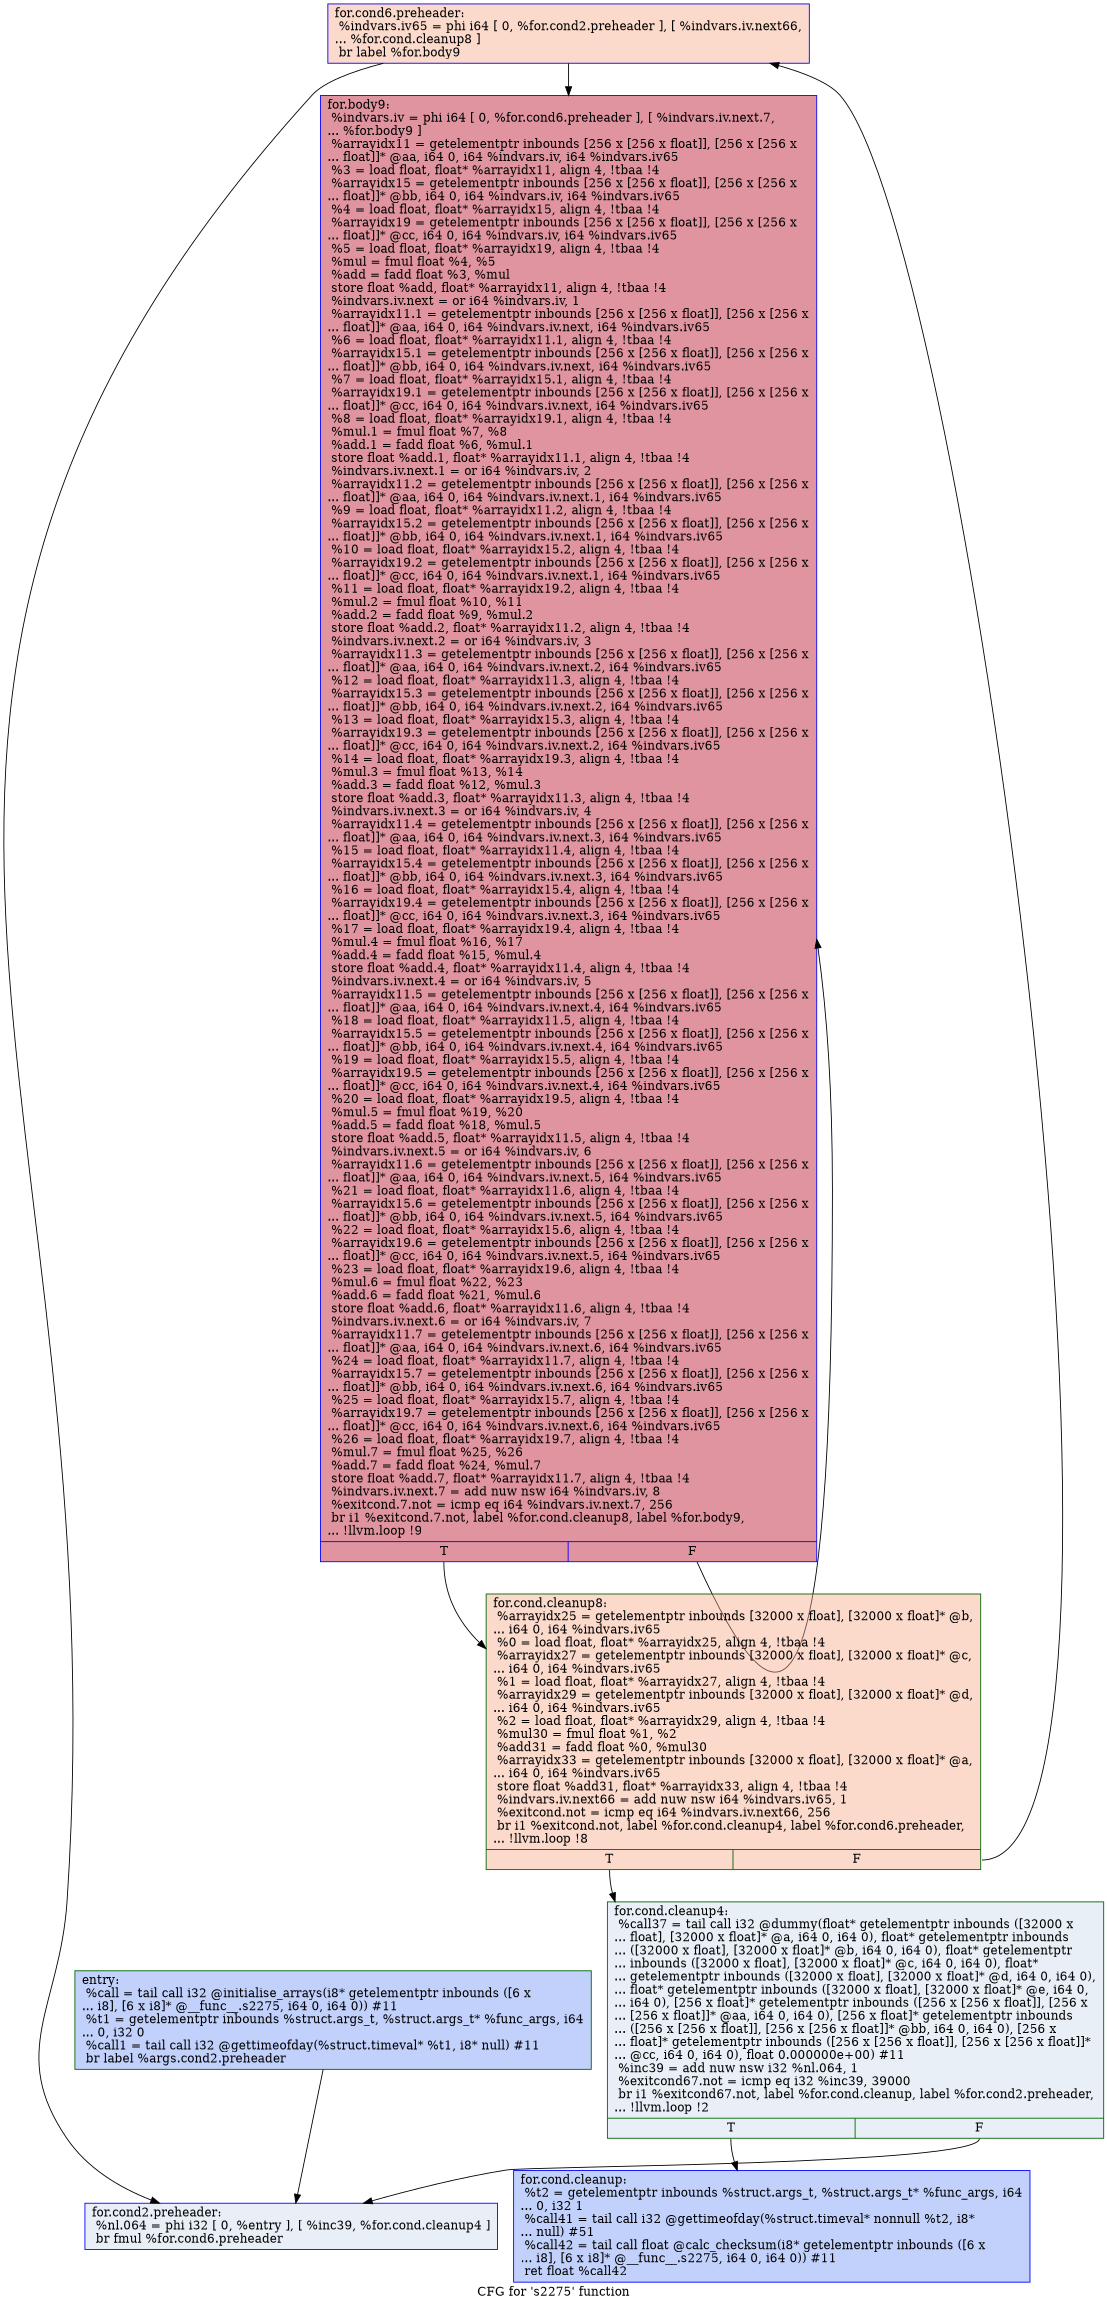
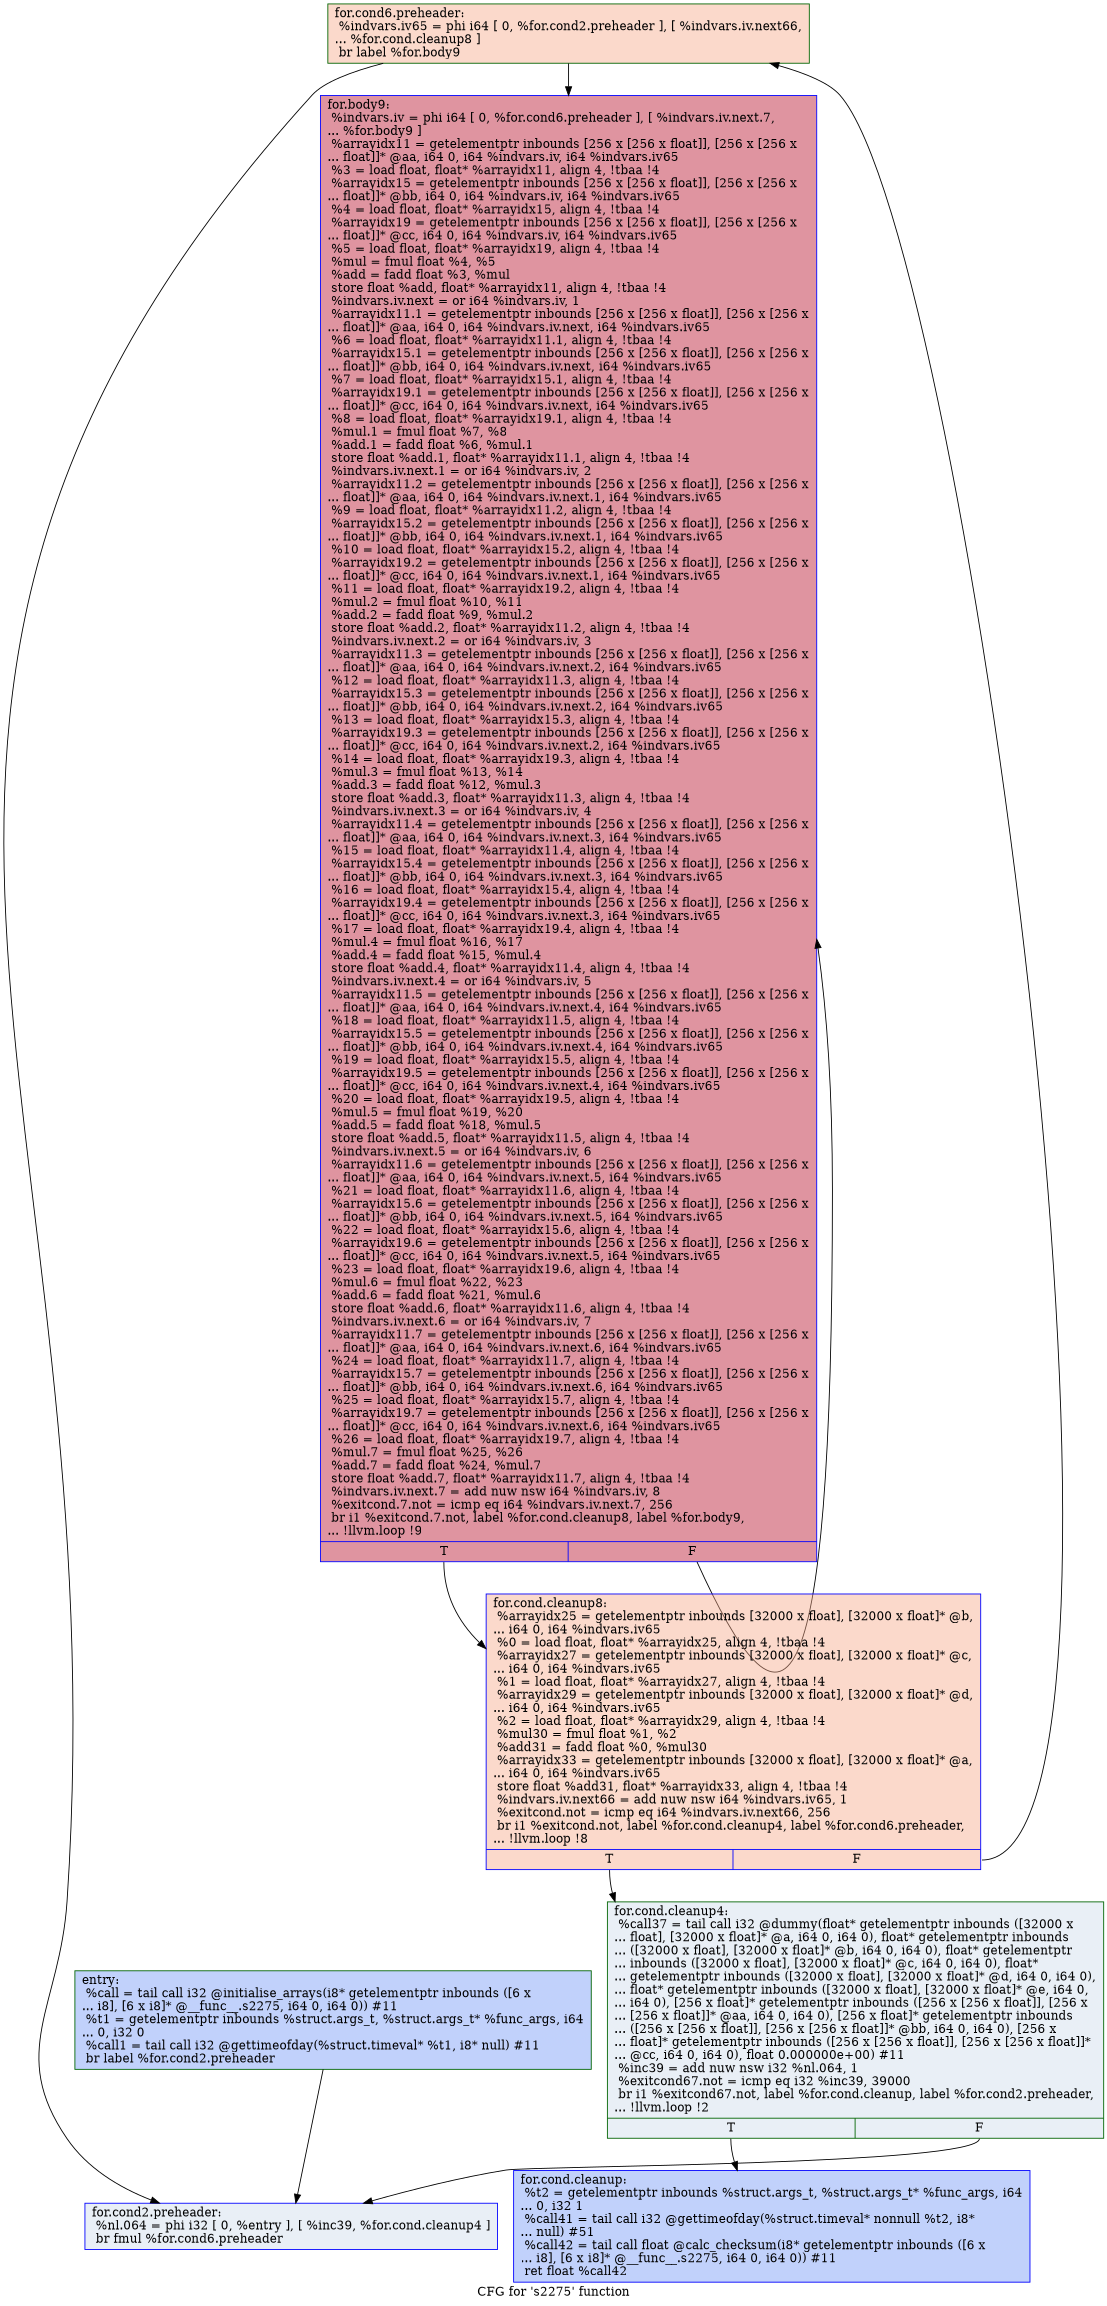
(569, 34) -> (569, 34)
(733, 1732) -> (733, 1732)
(184, 2059) -> (179, 2059)
